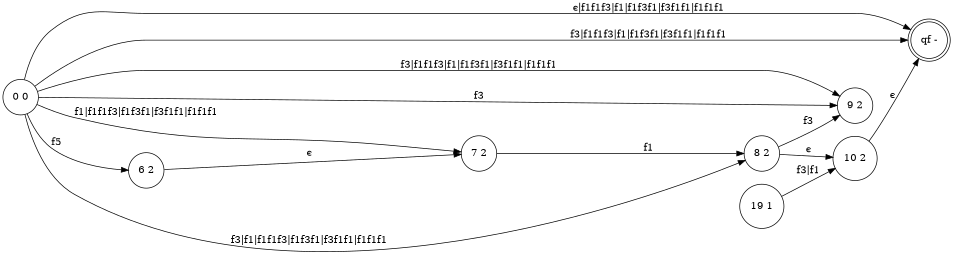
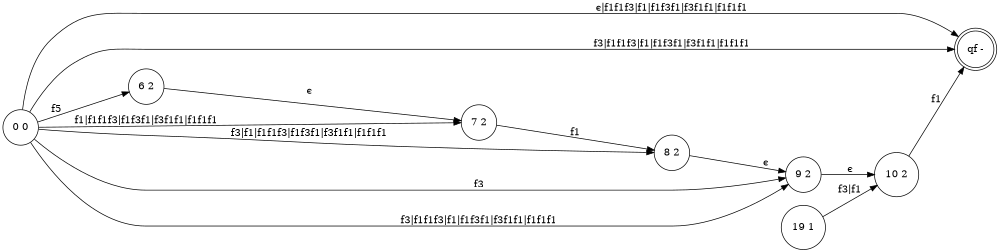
(893, 95) -> (937, 100)
(808, 121) -> (766, 163)
(803, 156) -> (844, 175)
